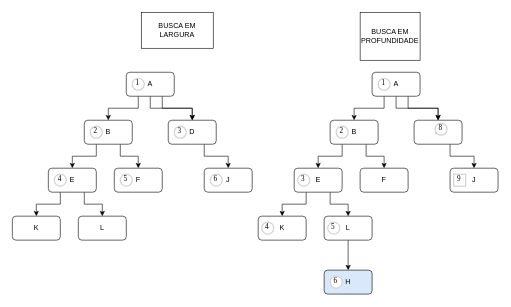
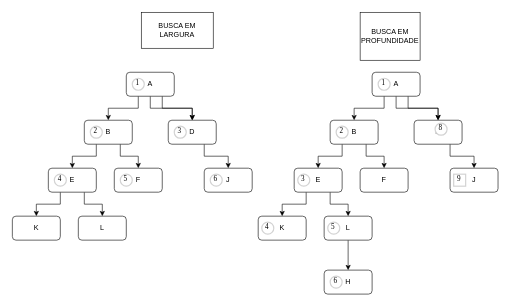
(348, 282) -> (348, 282)
